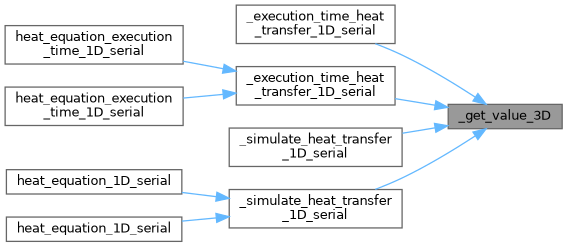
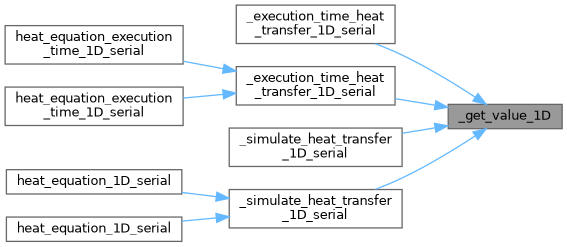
(505, 117) -> (505, 117)
